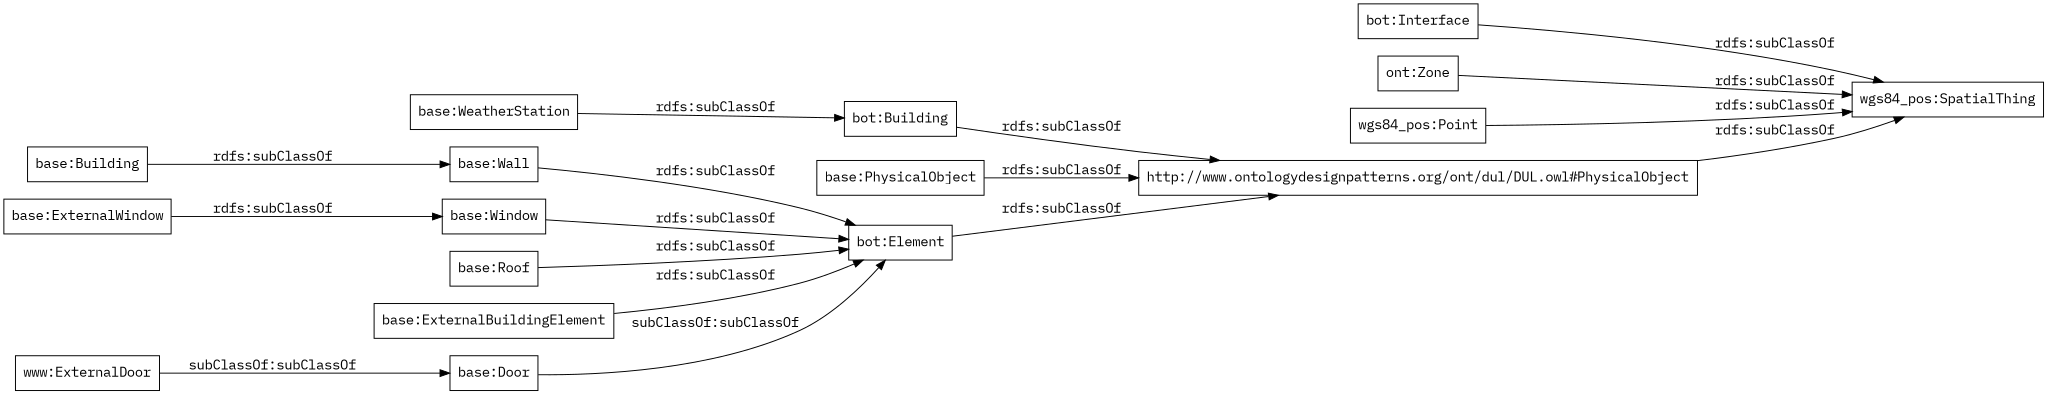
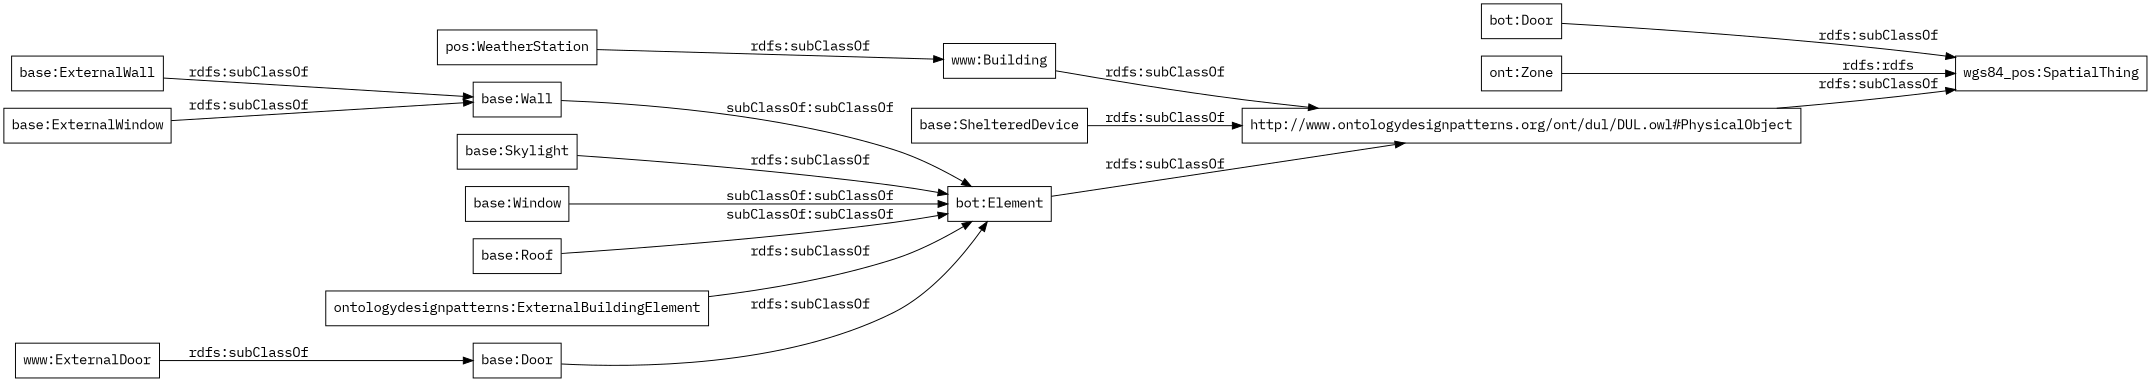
(1418, 21) -> (1522, 21)
(1775, 82) -> (1878, 66)
(494, 112) -> (517, 47)
(900, 119) -> (1000, 61)
(1418, 126) -> none
none -> (517, 152)
(87, 164) -> (87, 73)
(715, 172) -> (810, 109)
(900, 178) -> (1000, 126)
(302, 217) -> (317, 112)
(715, 219) -> (810, 197)
(715, 247) -> (810, 215)
(494, 321) -> (517, 308)
(715, 323) -> (810, 305)
(273, 366) -> (248, 353)
